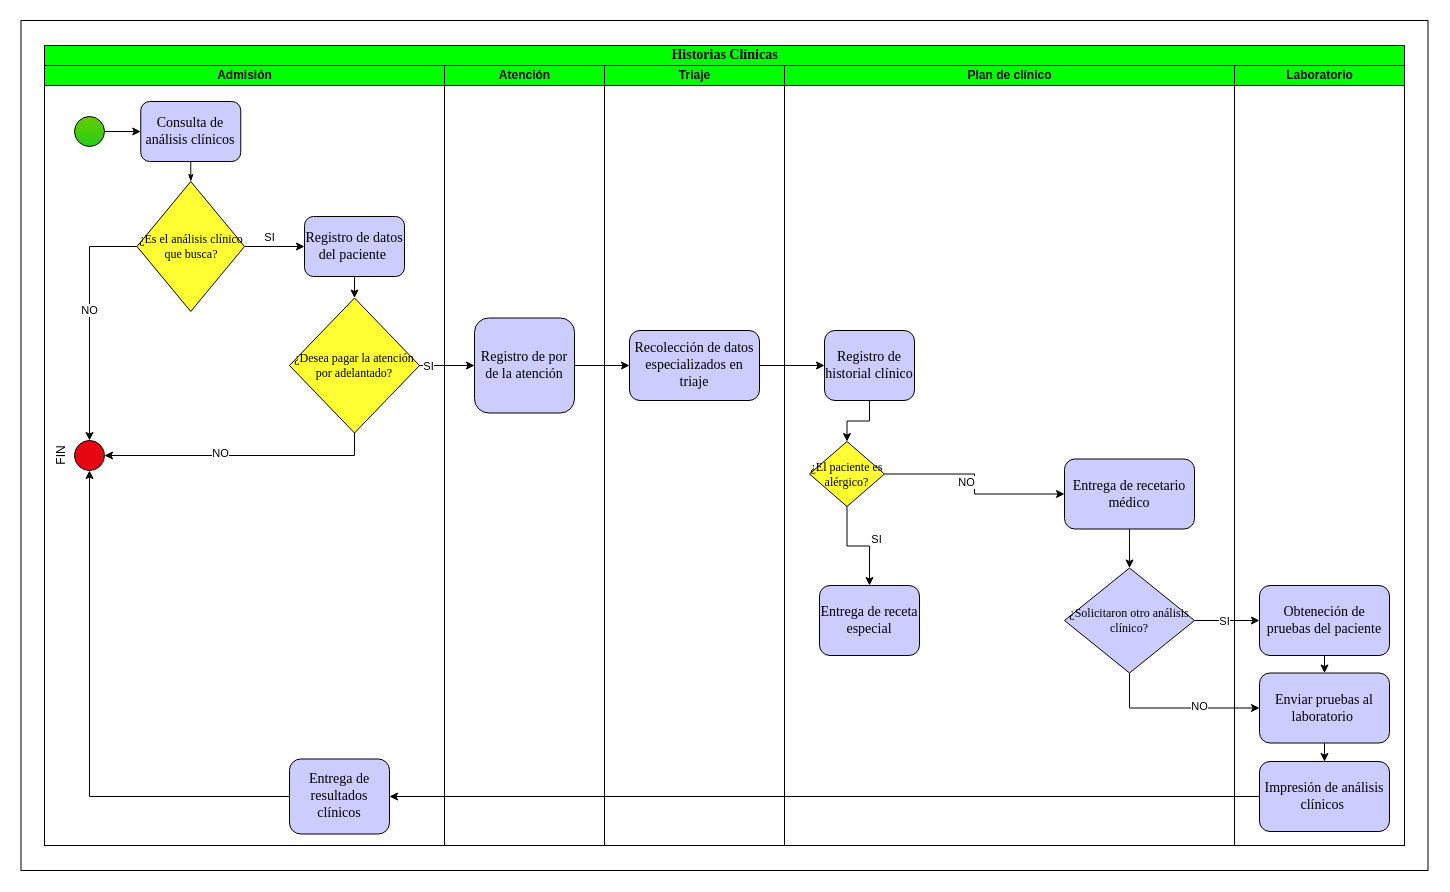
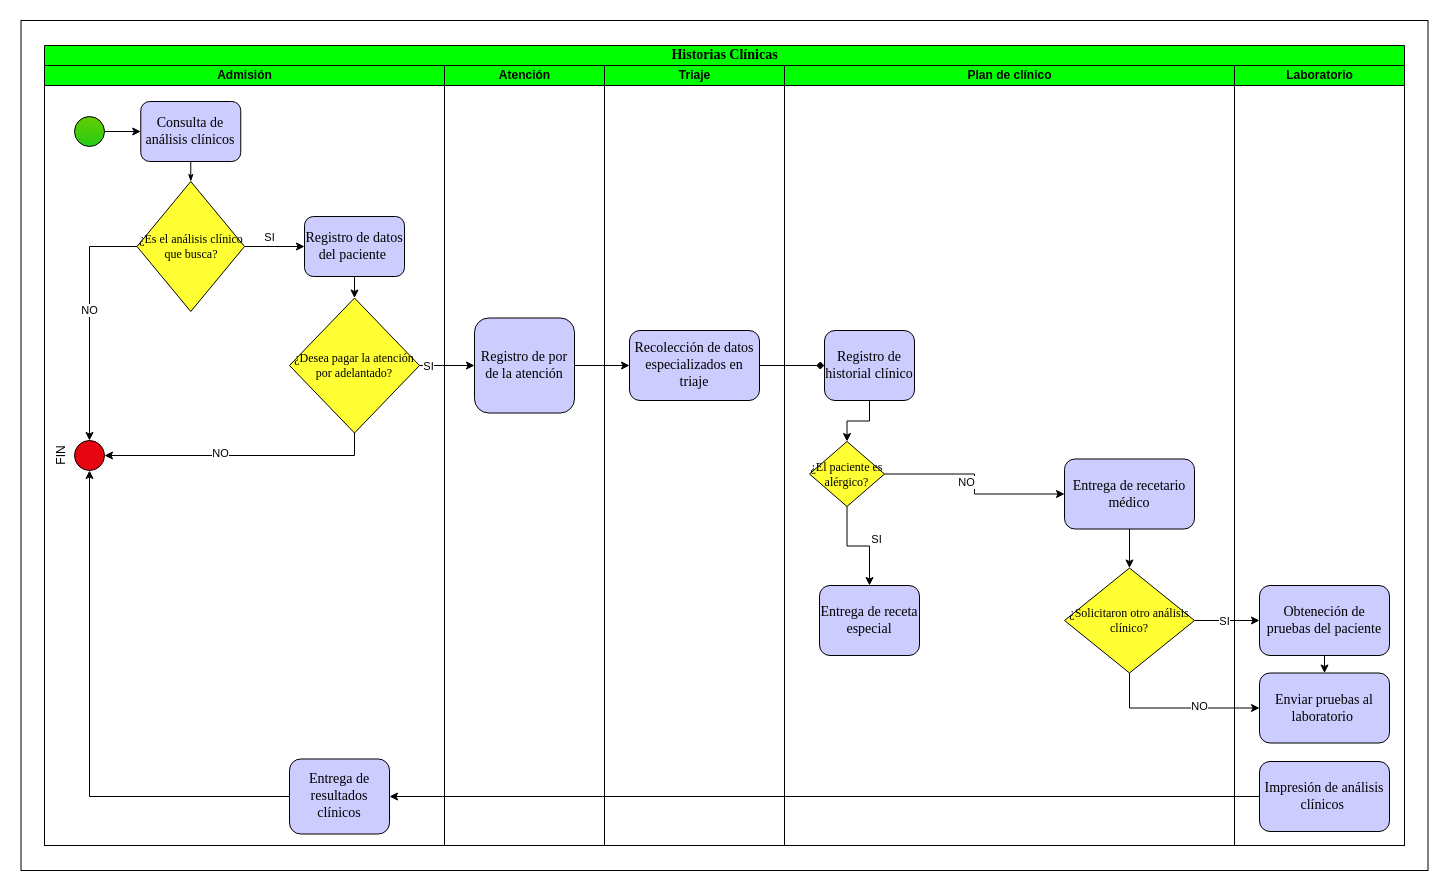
(816, 366) -> (815, 366)
(1130, 621) -> (1130, 621)
(1325, 756) -> none
